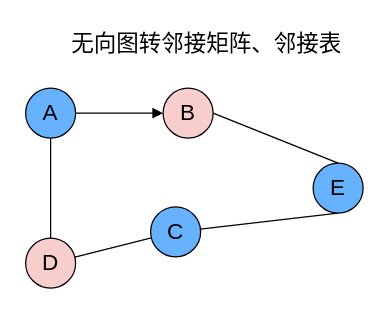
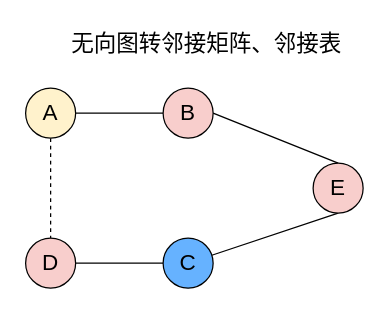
(51, 113) -> (51, 113)
(151, 113) -> (155, 113)
(51, 187) -> (51, 187)
(338, 188) -> (338, 188)
(176, 232) -> (188, 263)
